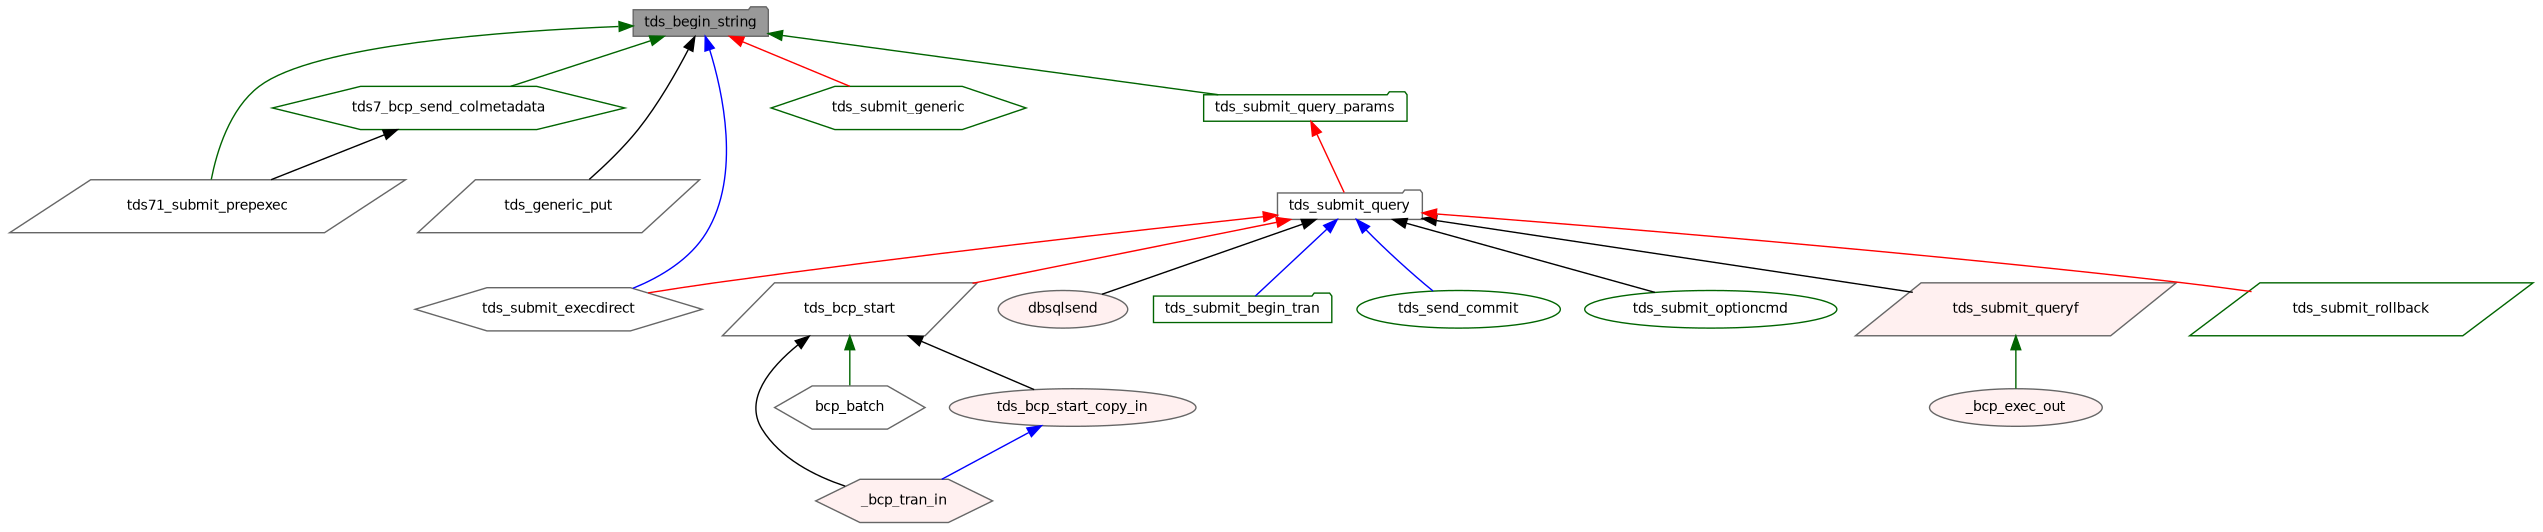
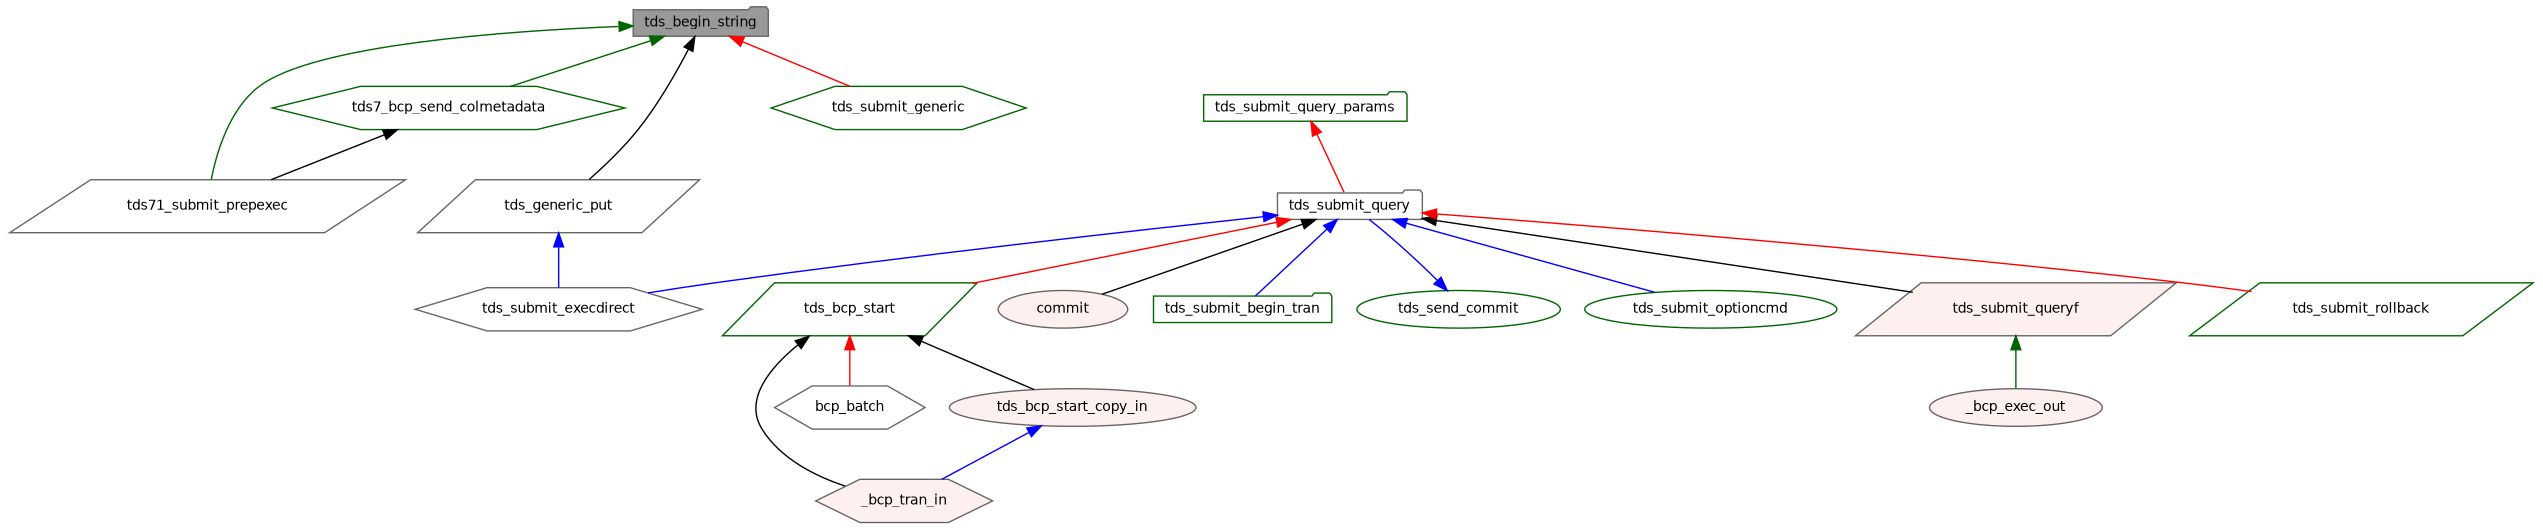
(1000, 65) -> none
(723, 189) -> (559, 267)
(955, 252) -> (955, 252)
(1531, 258) -> (1531, 258)
(1399, 261) -> (1404, 249)
(850, 309) -> (850, 309)
(1063, 309) -> (1063, 309)
(850, 368) -> (850, 368)
